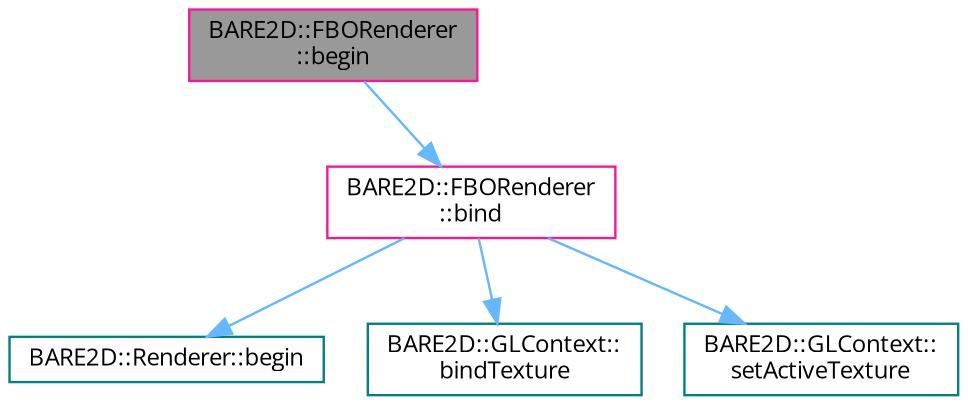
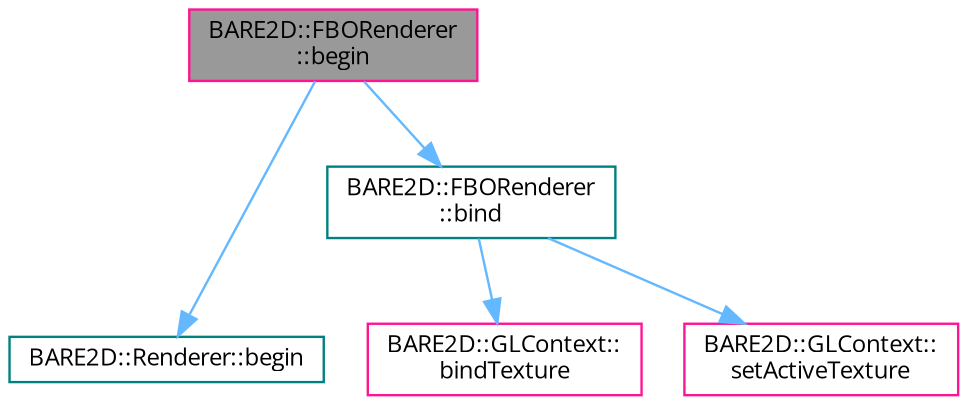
(471, 202) -> (471, 202)
(317, 282) -> (252, 198)
(505, 359) -> (505, 359)
(821, 359) -> (821, 359)
